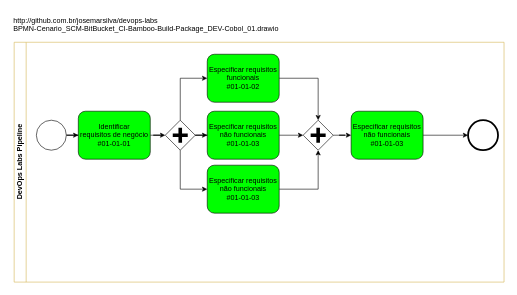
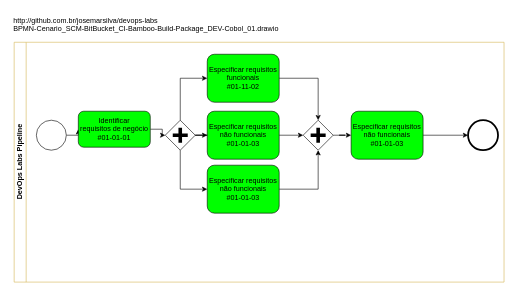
(243, 78) -> (243, 78)
(114, 135) -> (114, 129)
